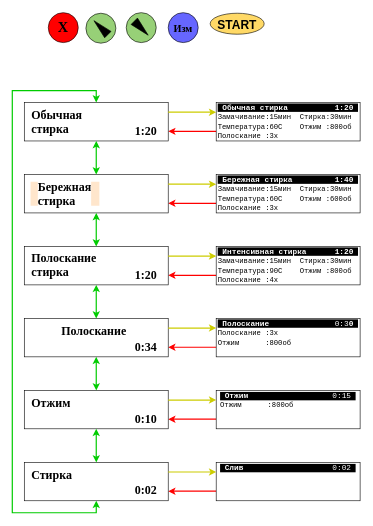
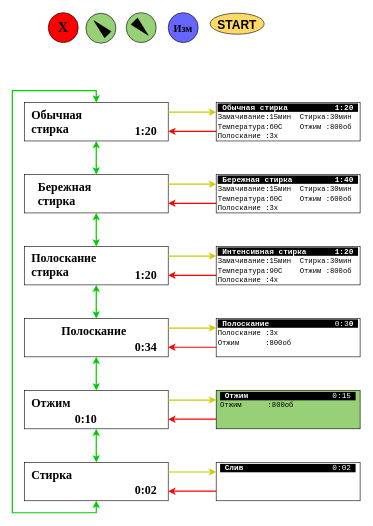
(65, 194) -> (65, 194)
(288, 410) -> (288, 410)
(146, 418) -> (86, 418)
